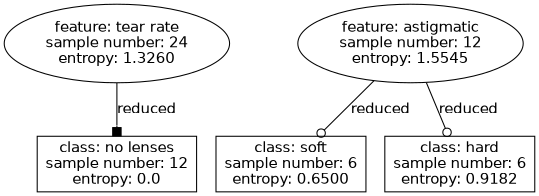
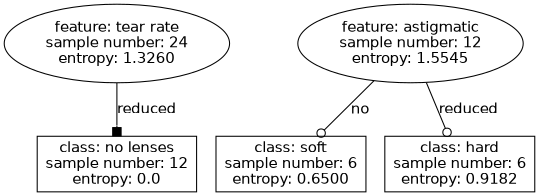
(381, 110) -> (360, 110)
